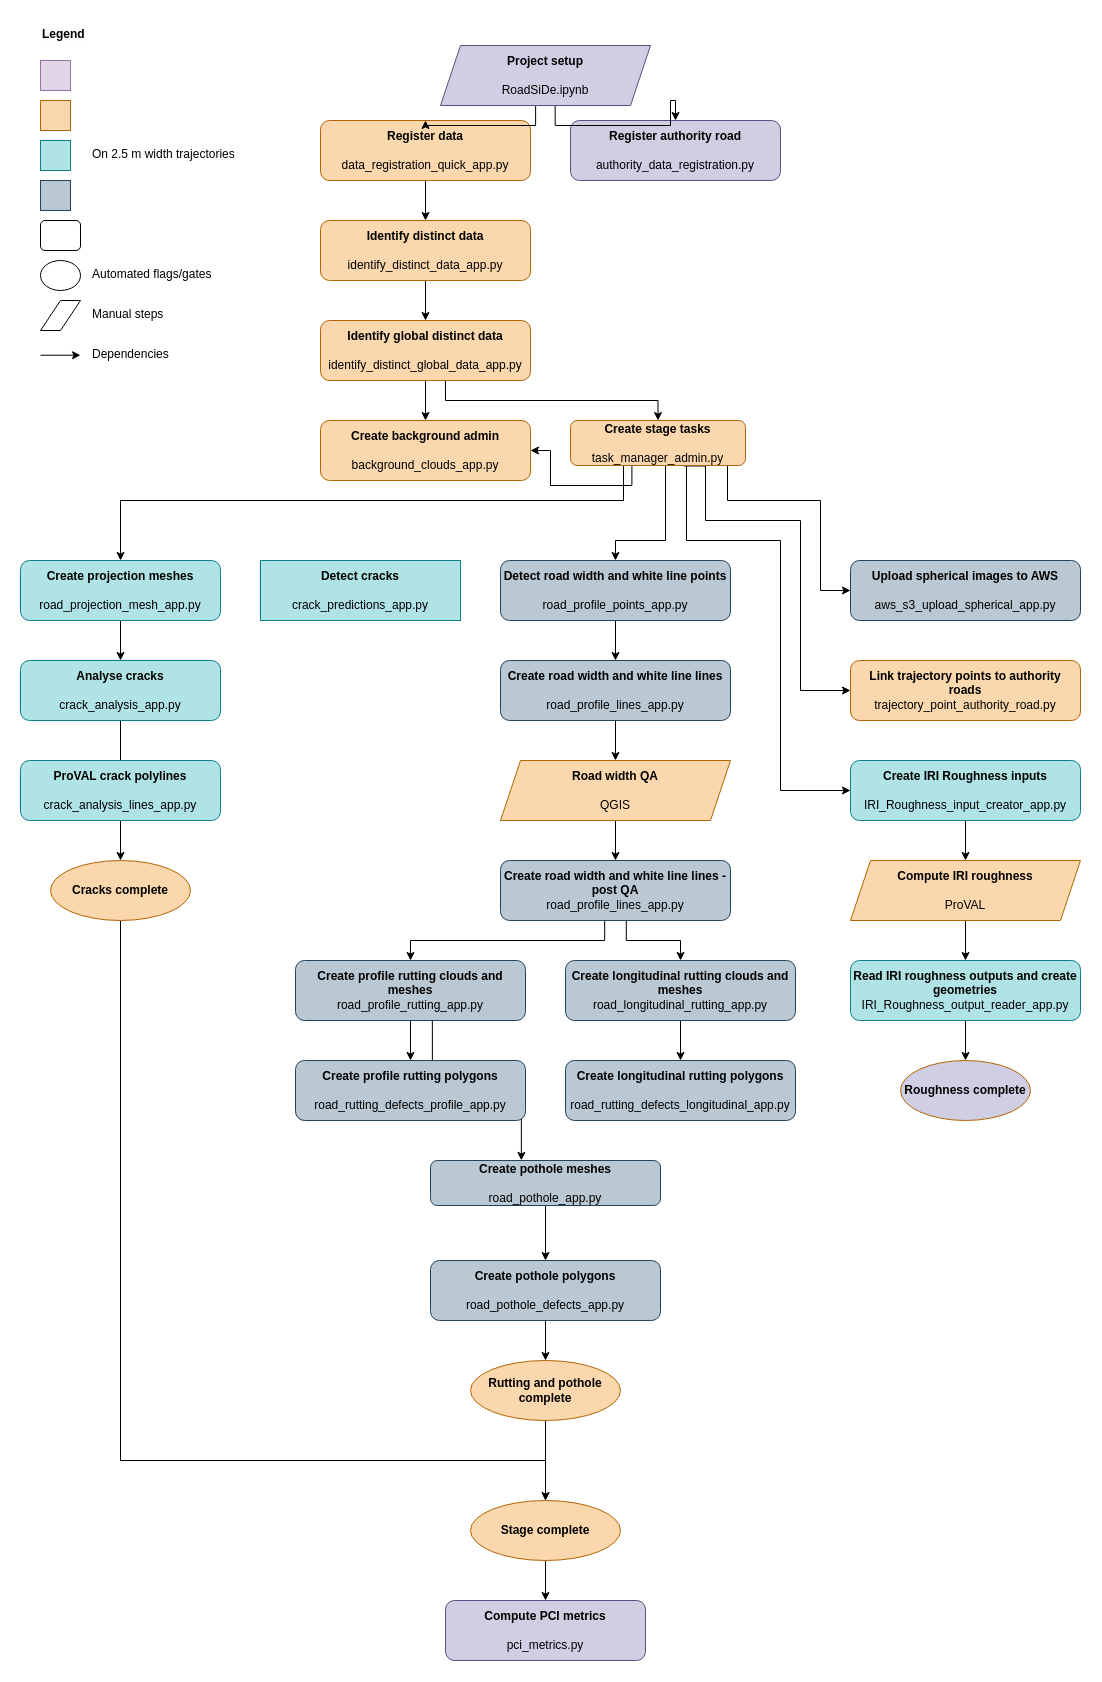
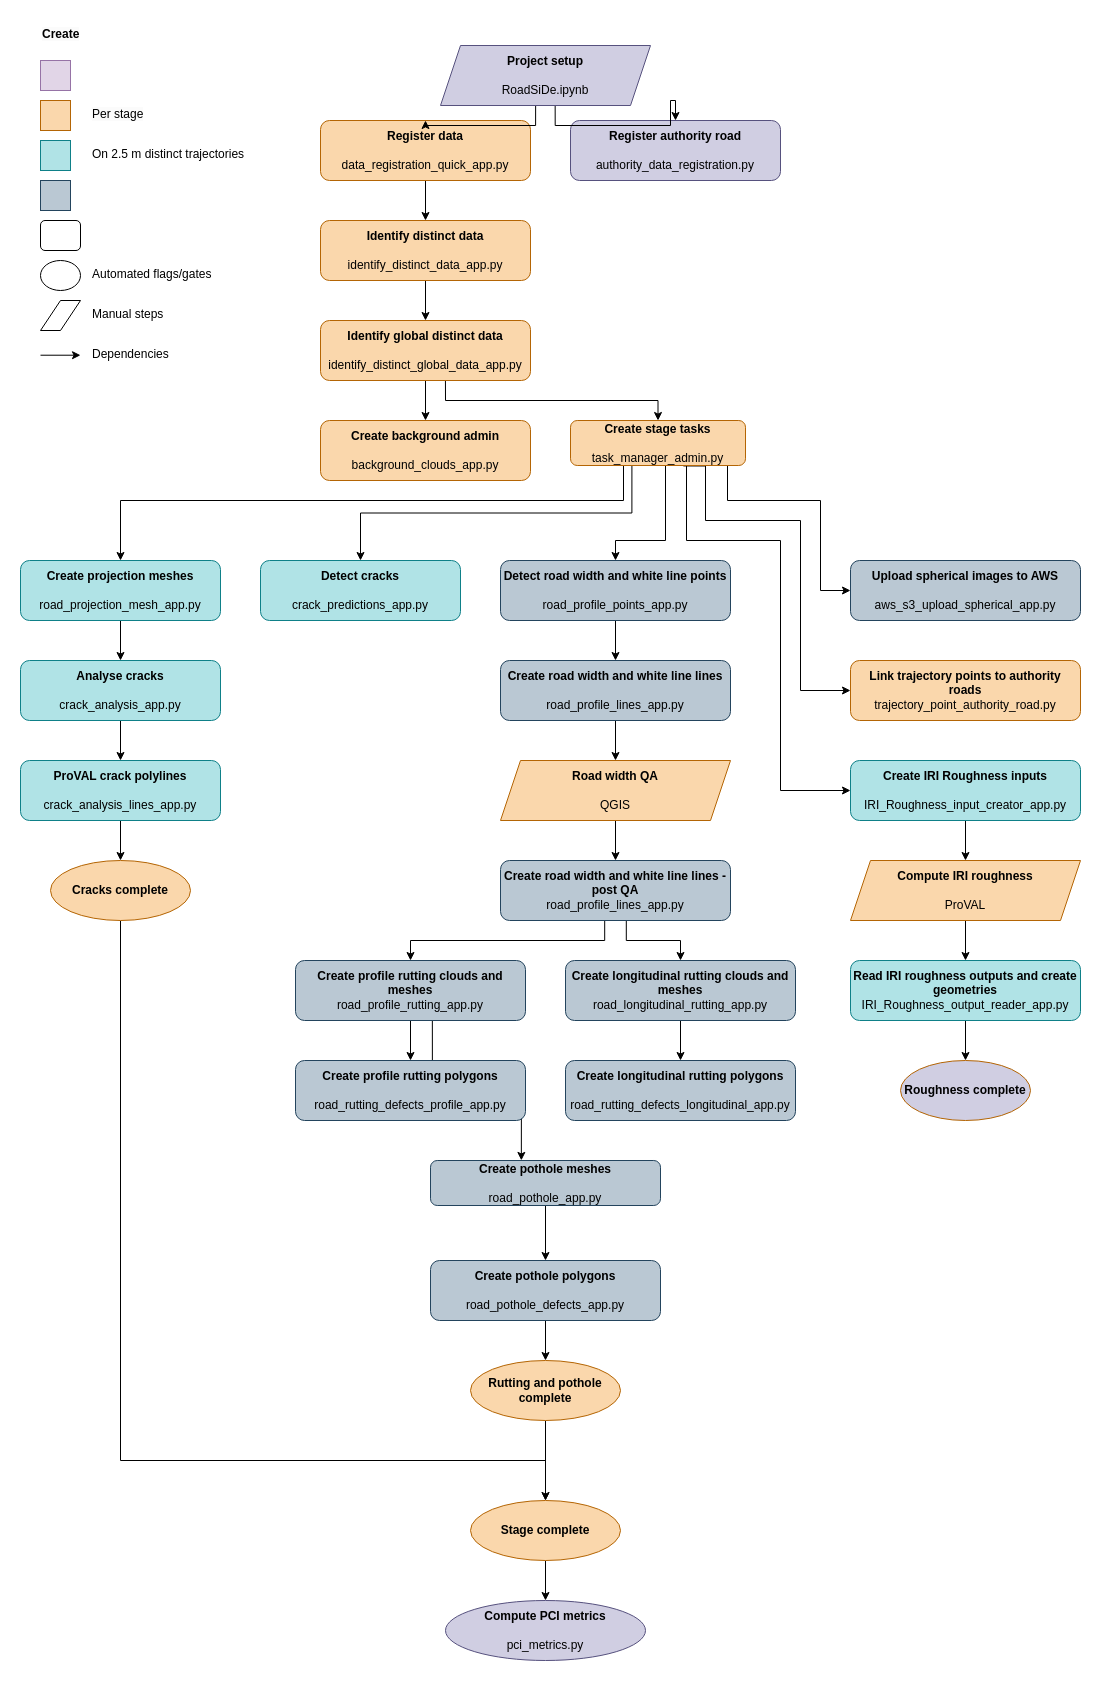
(63, 35) -> (63, 35)
none -> (156, 116)
(172, 155) -> (177, 162)
(569, 486) -> (491, 513)
(361, 591) -> (361, 591)
(121, 755) -> (121, 752)
(546, 1631) -> (546, 1631)
